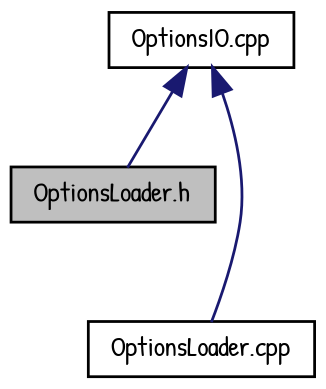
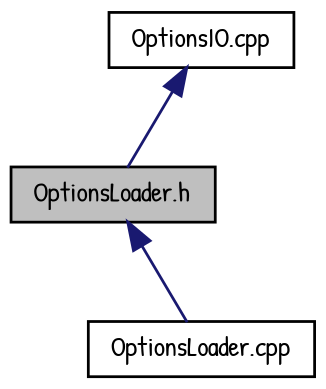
(241, 209) -> (165, 284)
